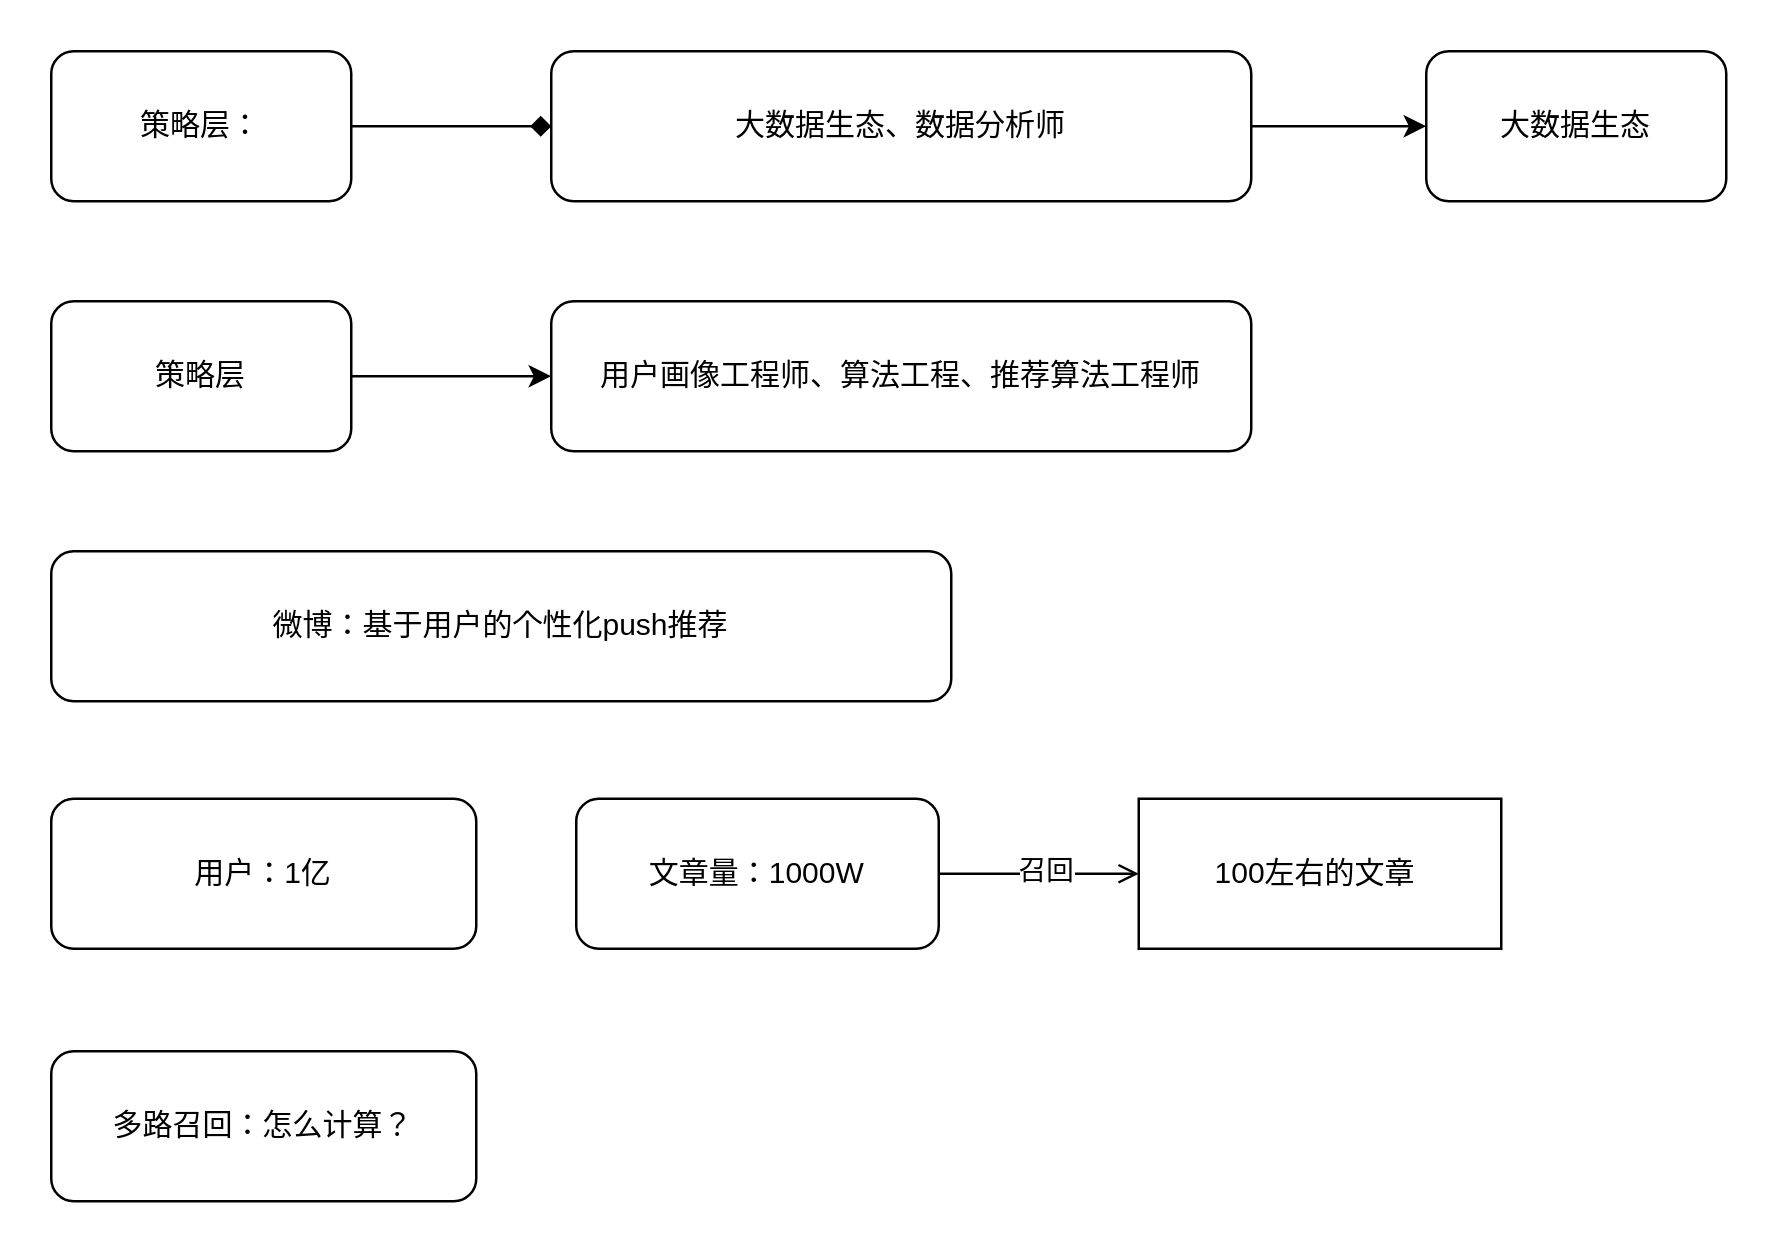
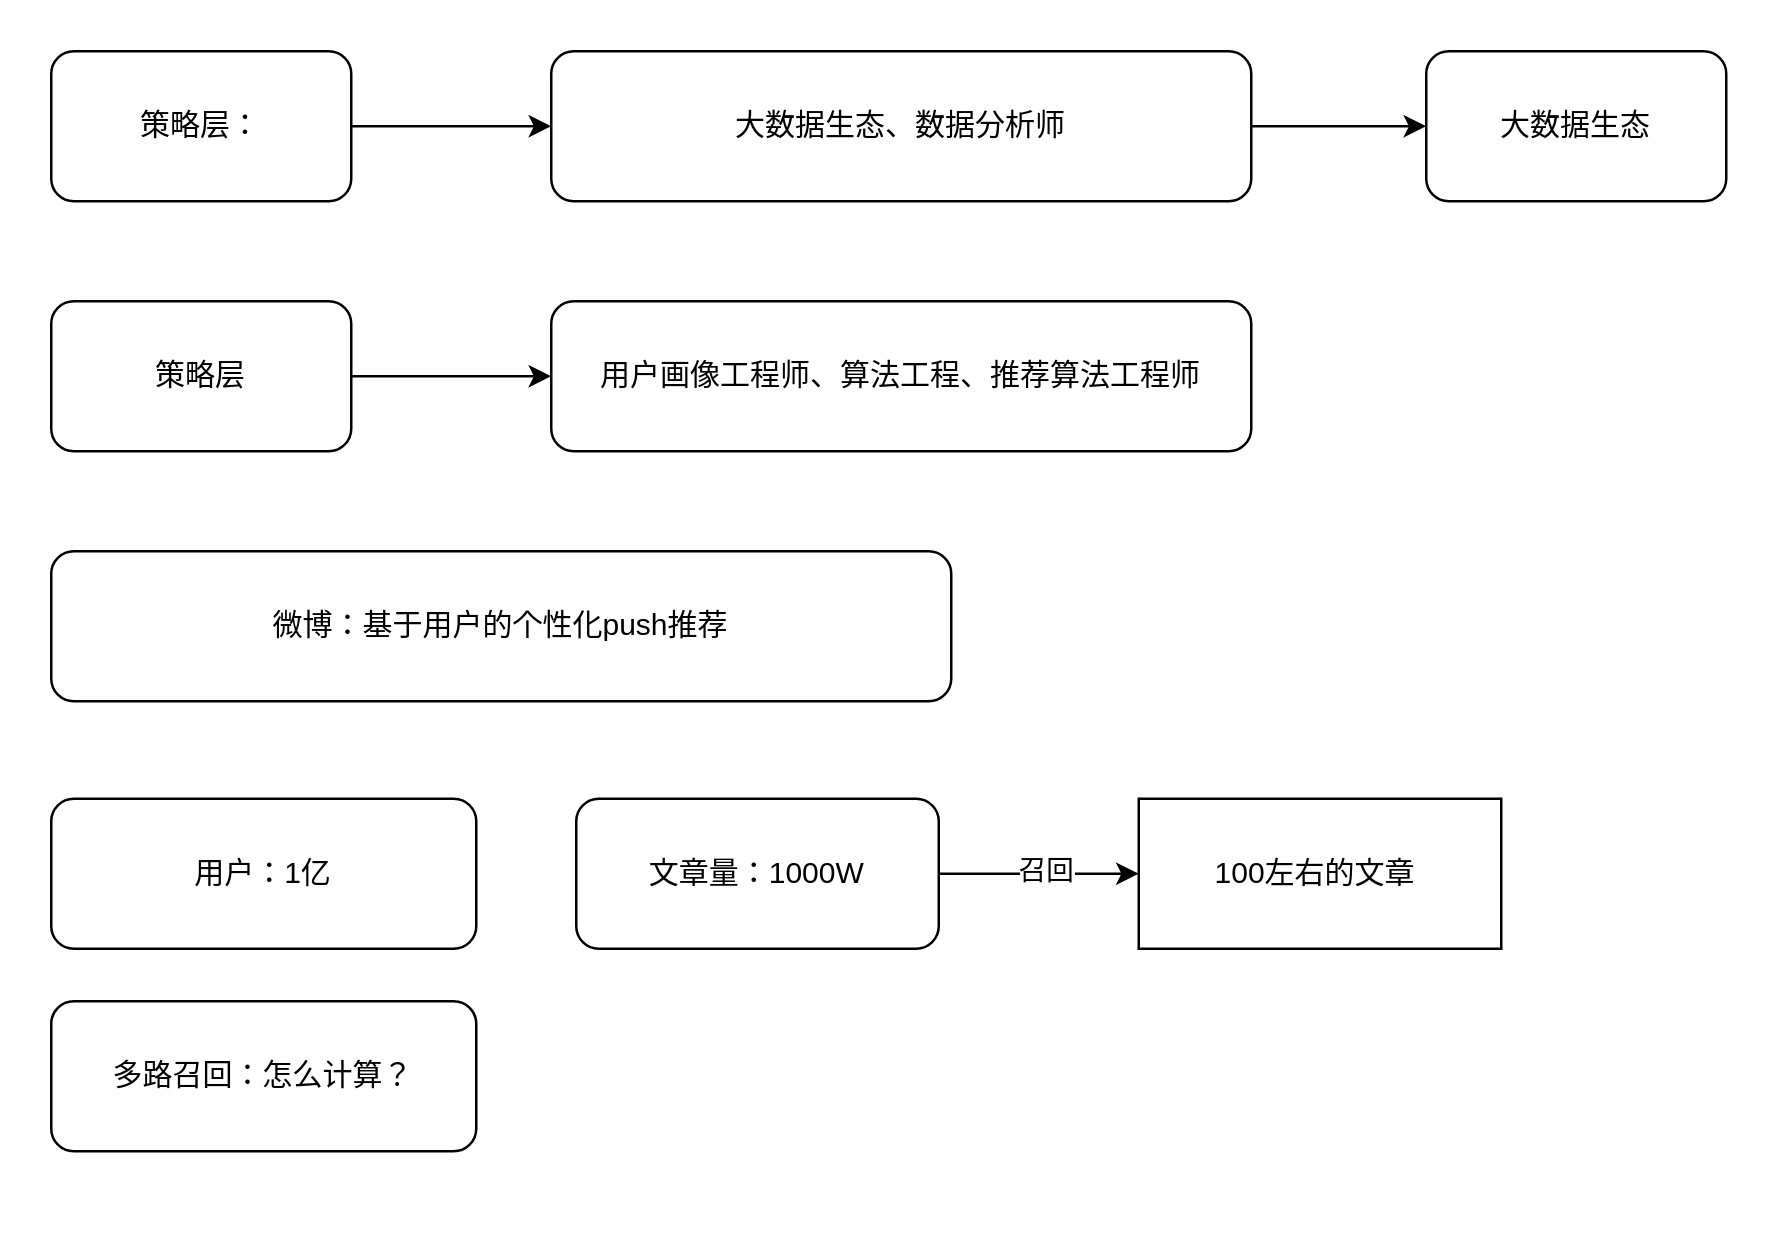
(531, 126) -> (532, 126)
(1124, 874) -> (1120, 874)
(264, 1126) -> (264, 1076)
